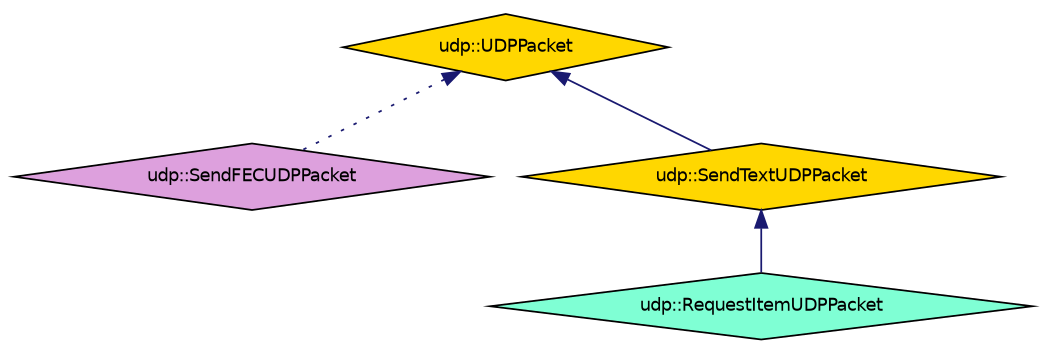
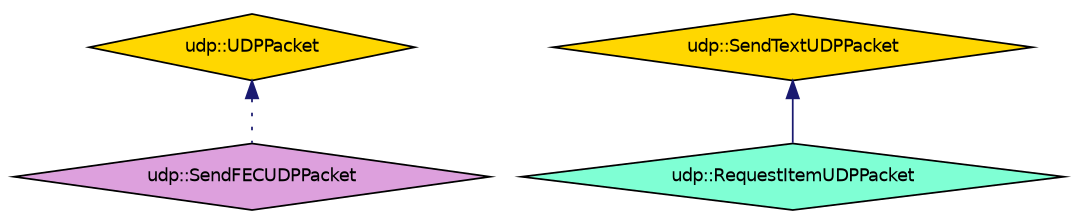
(639, 115) -> none
